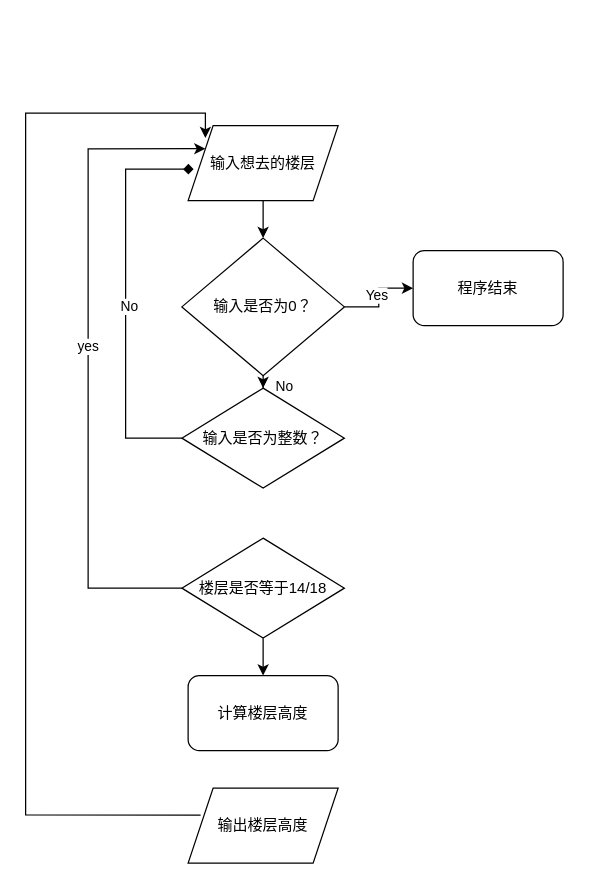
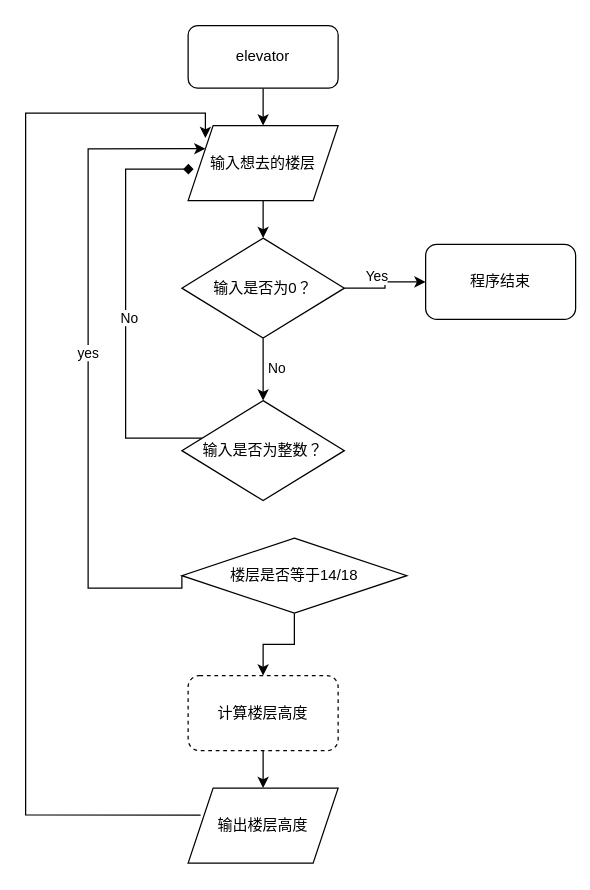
none -> (263, 57)
none -> (263, 111)
(488, 288) -> (501, 282)
(263, 307) -> (263, 288)
(263, 438) -> (263, 451)
(263, 588) -> (294, 576)
(263, 713) -> (263, 713)
none -> (263, 774)
